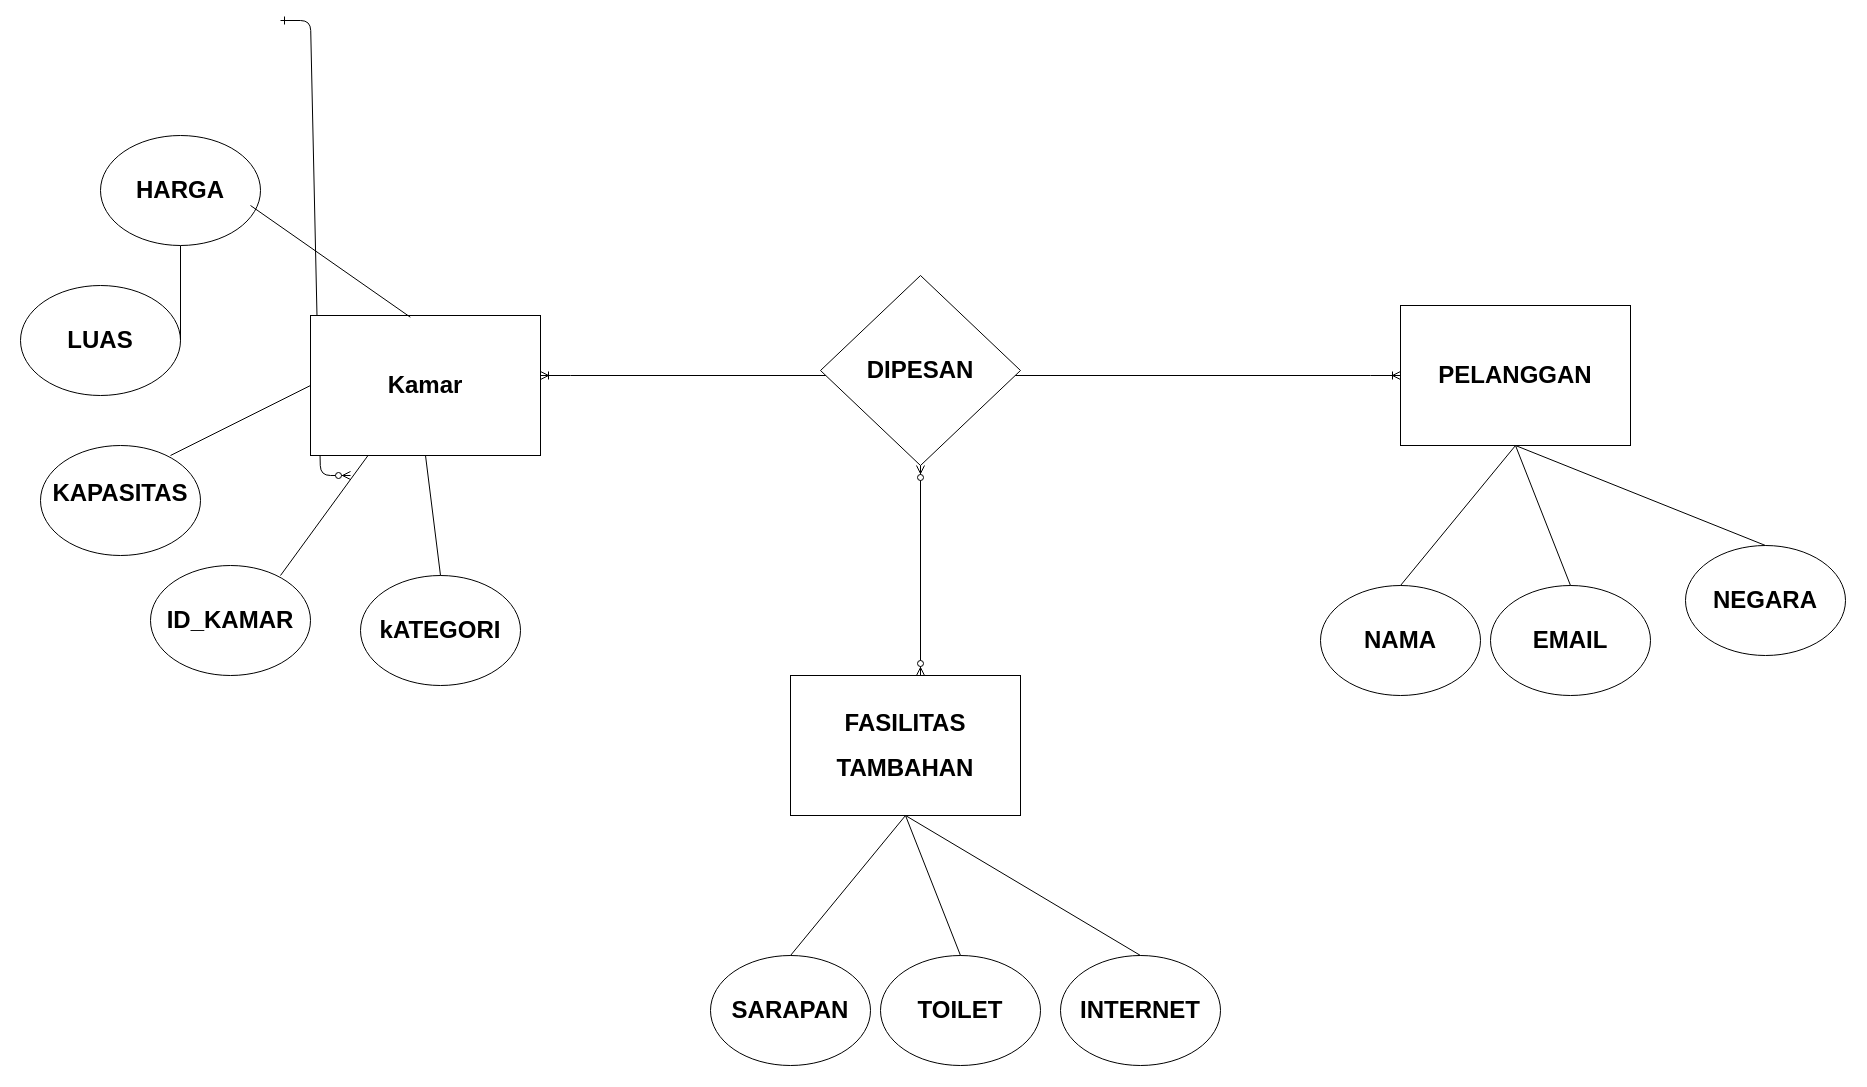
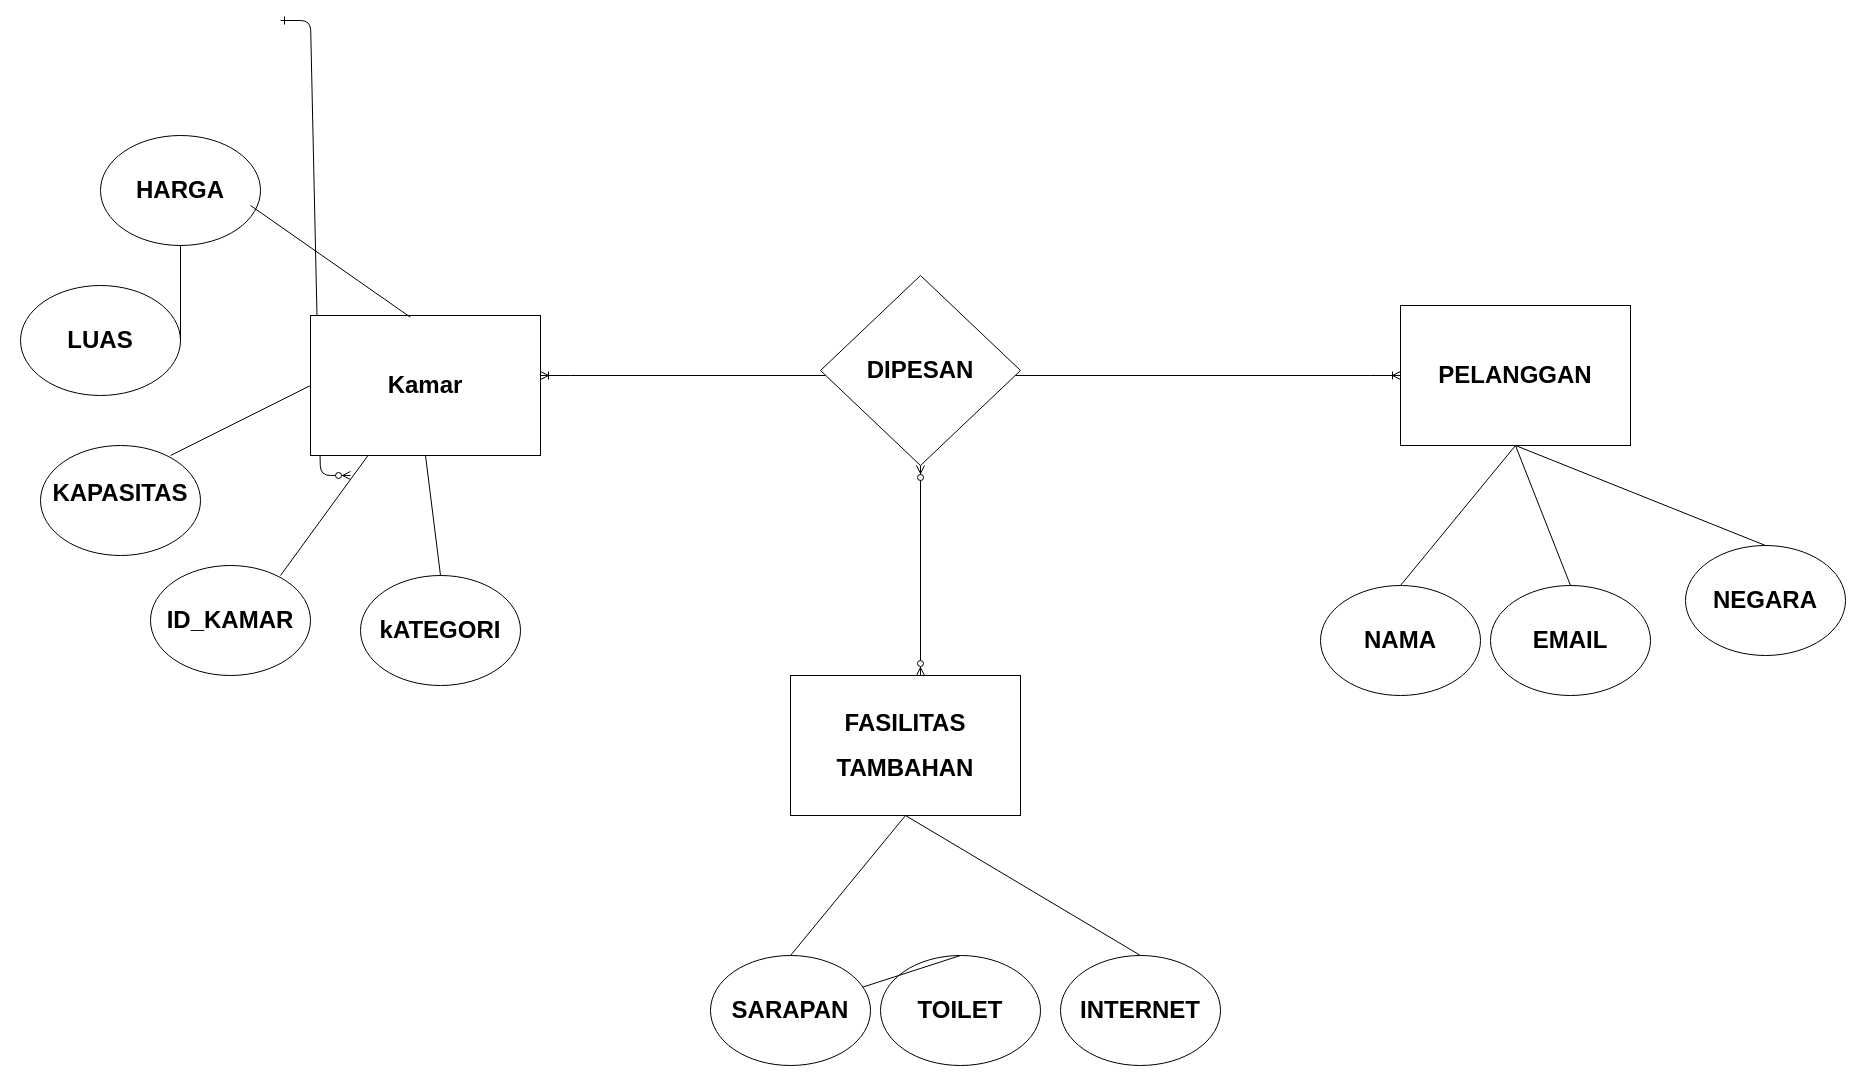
(934, 887) -> (912, 971)
